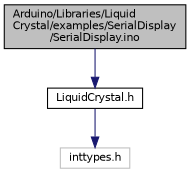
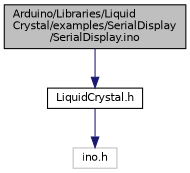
(95, 158) -> (95, 158)
